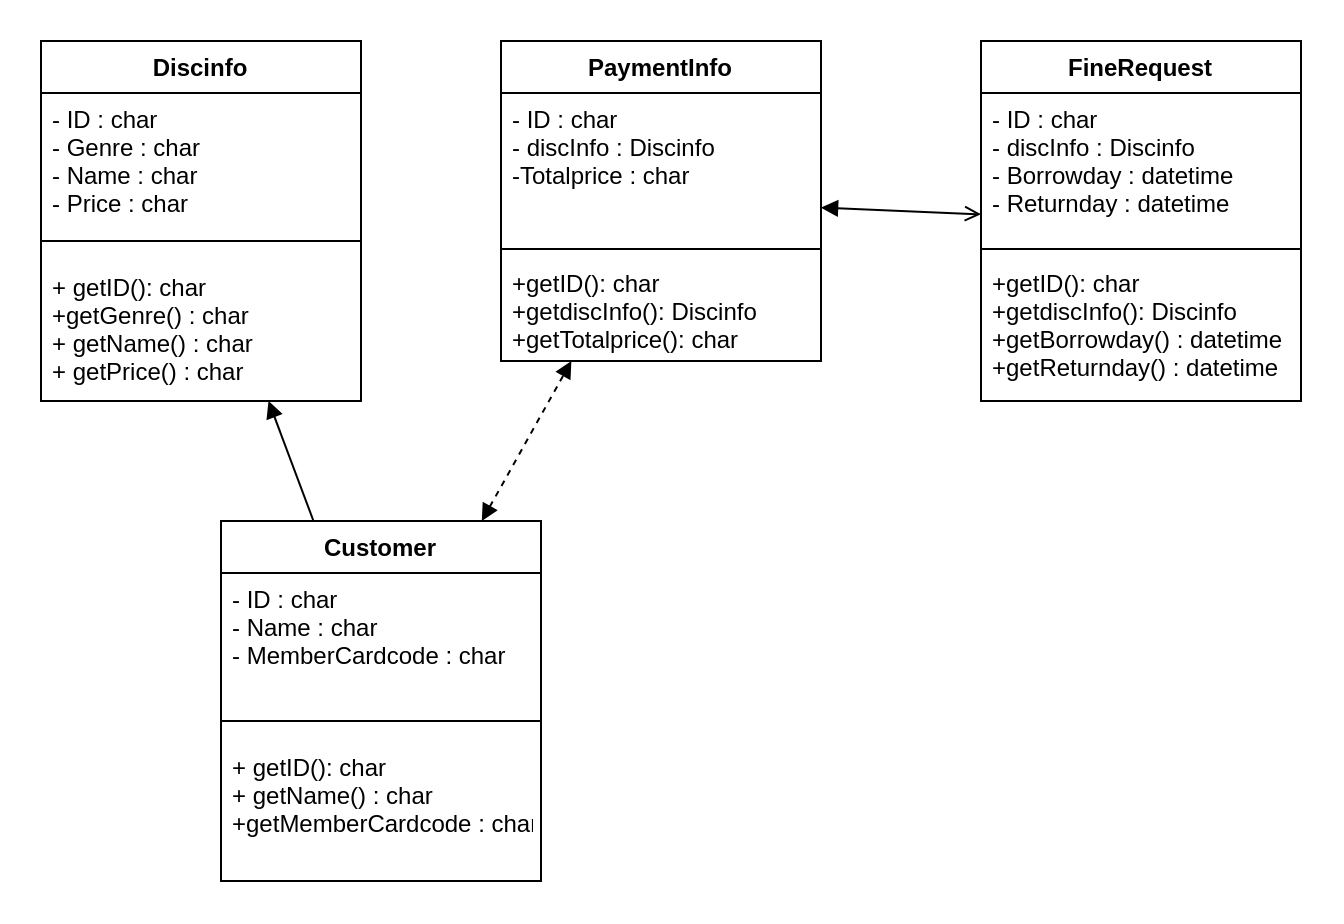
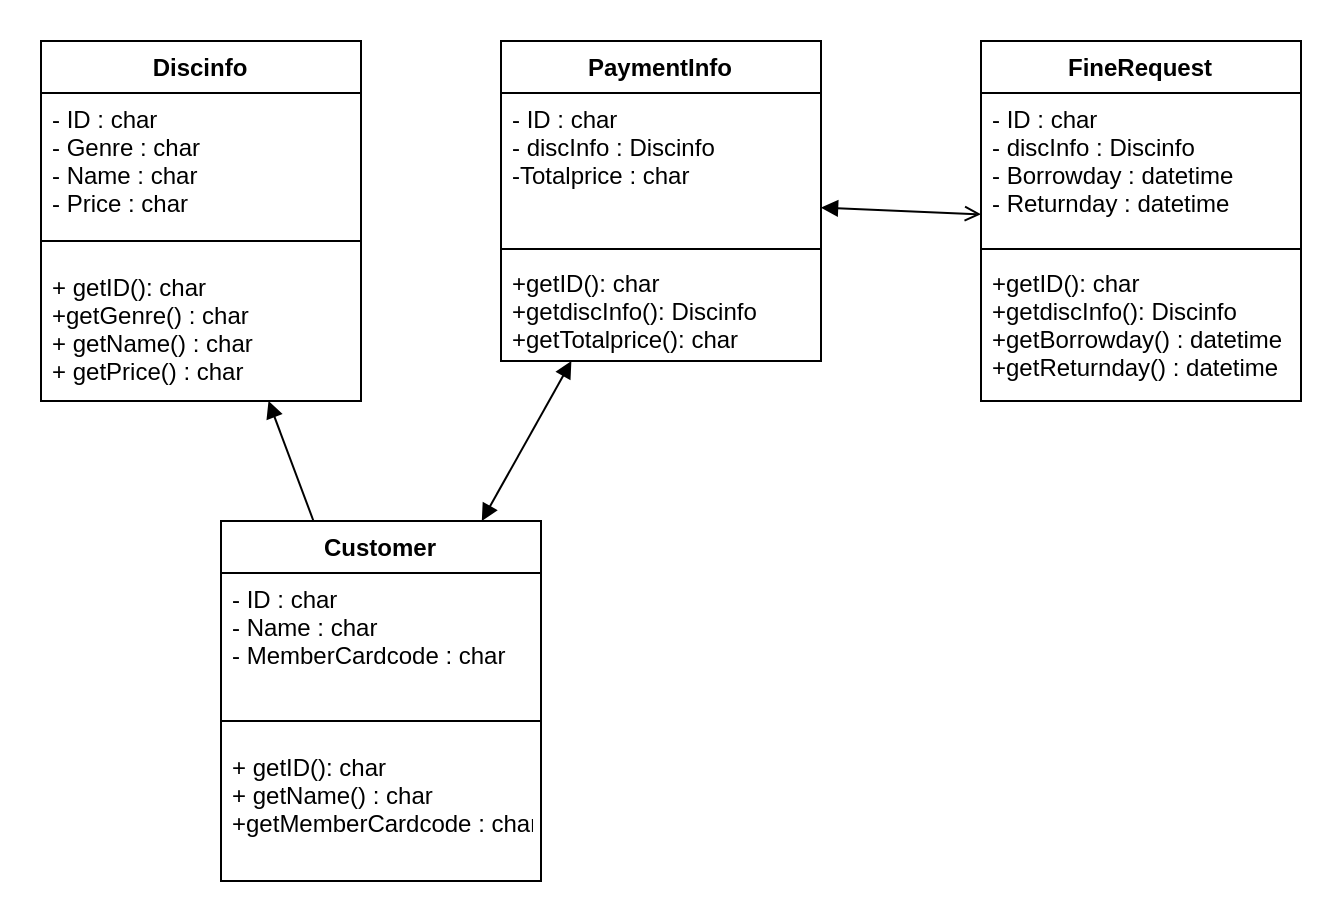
(526, 442) -> (526, 442)
